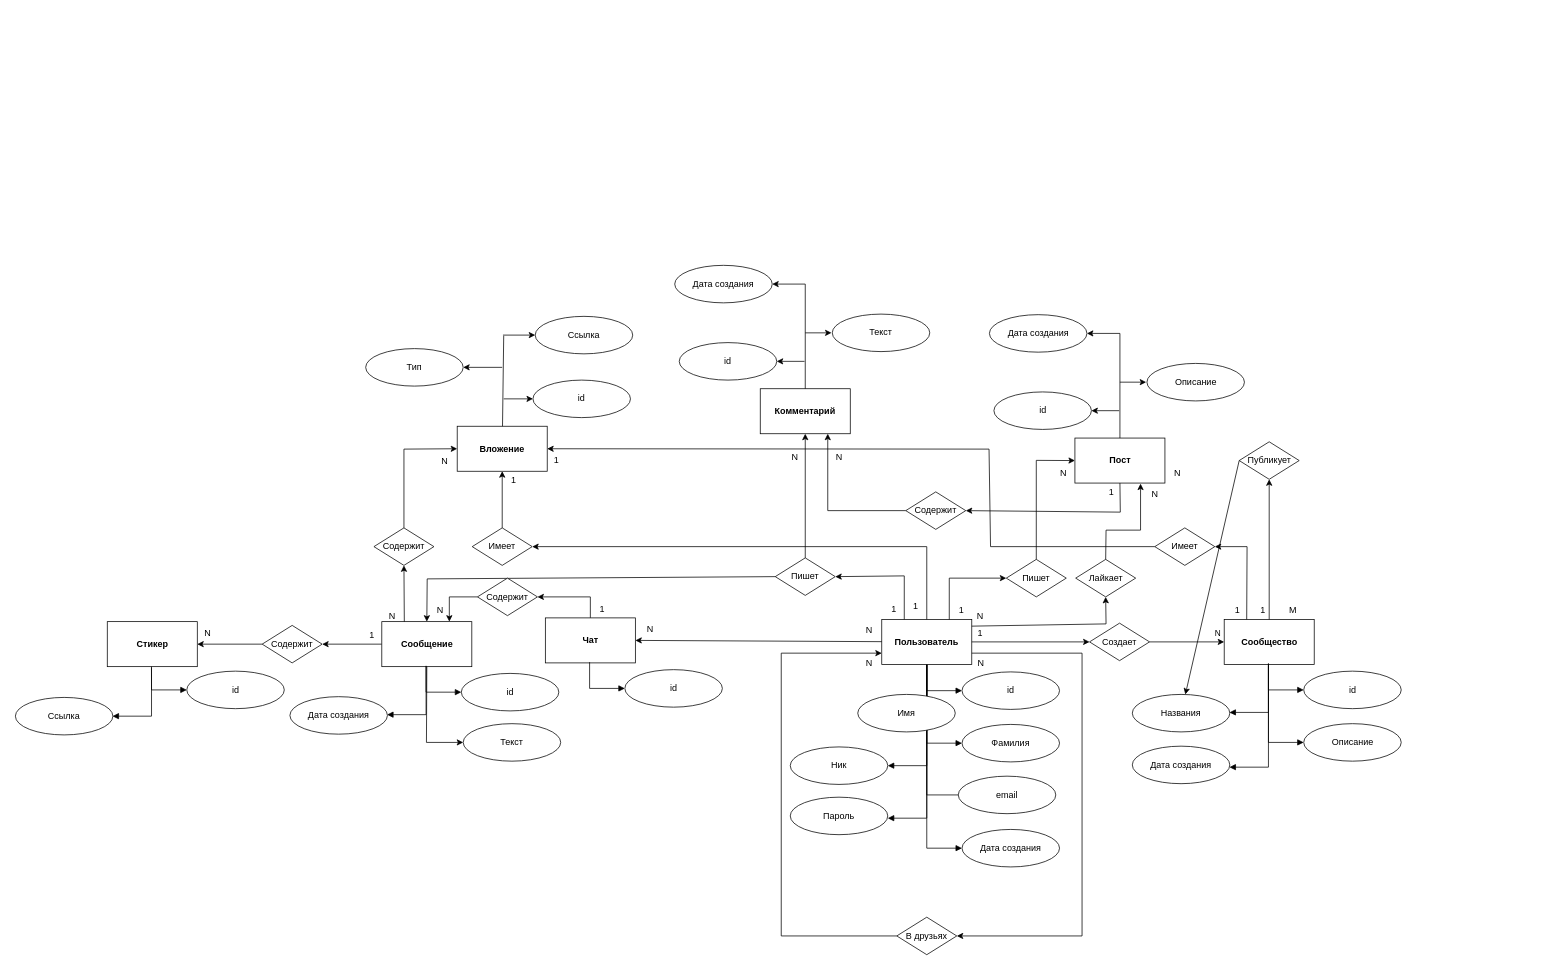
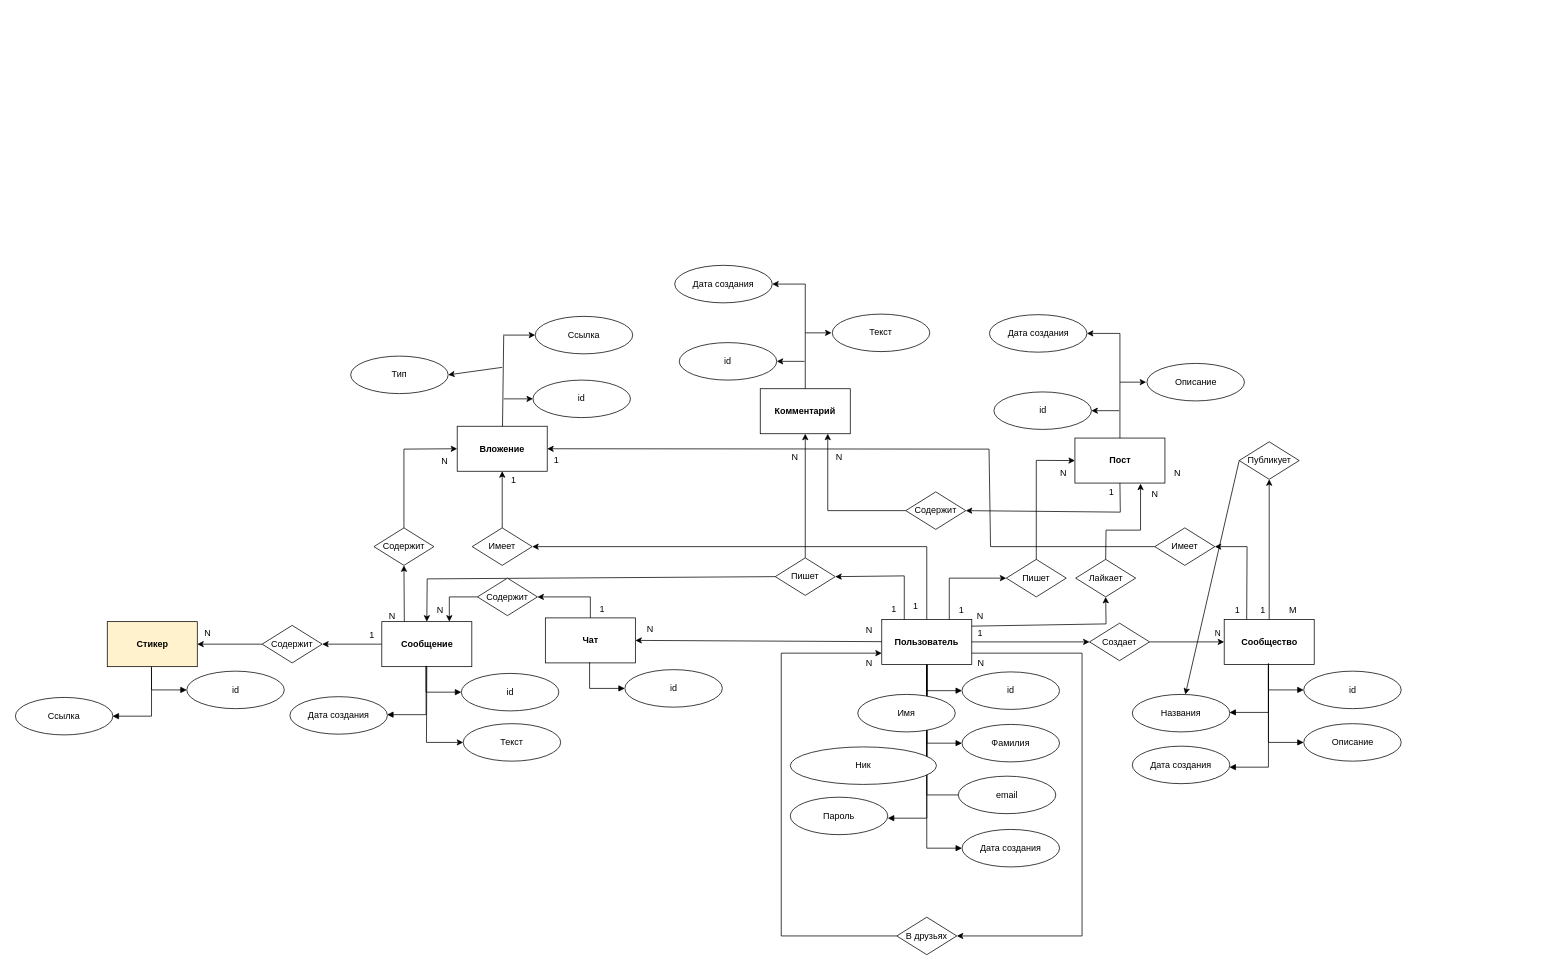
(414, 367) -> (399, 375)
(152, 644) -> (152, 644)
(839, 765) -> (863, 765)
